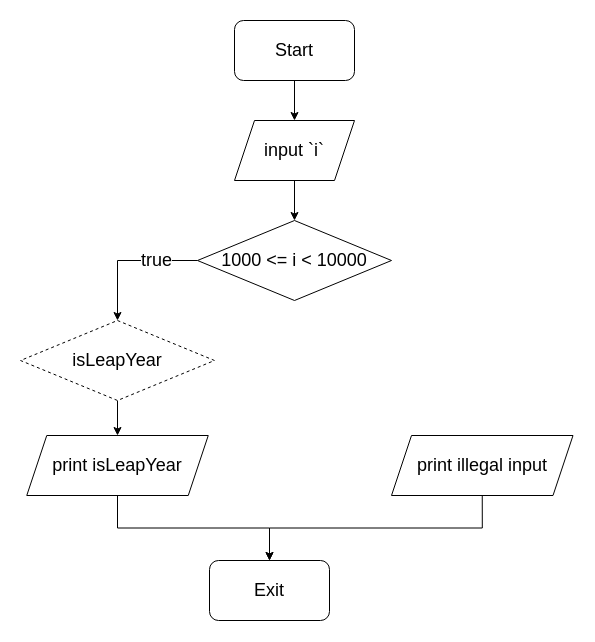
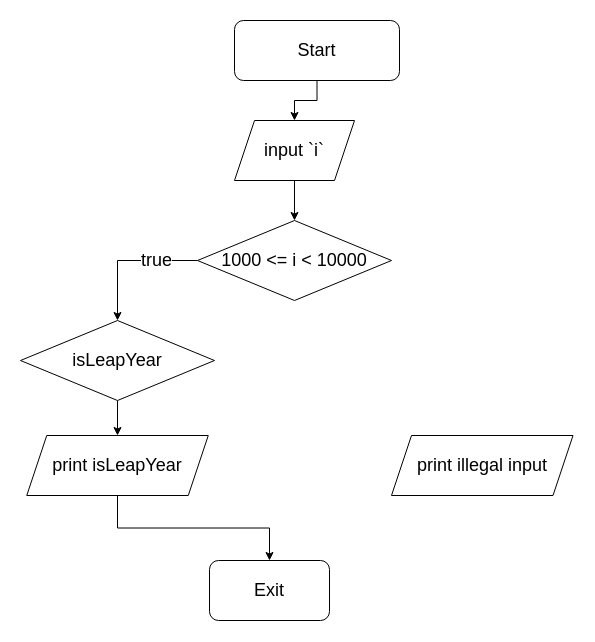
(295, 51) -> (317, 51)
(118, 361) -> (118, 361)
(393, 528) -> none
